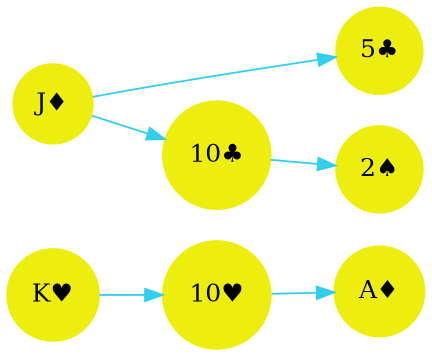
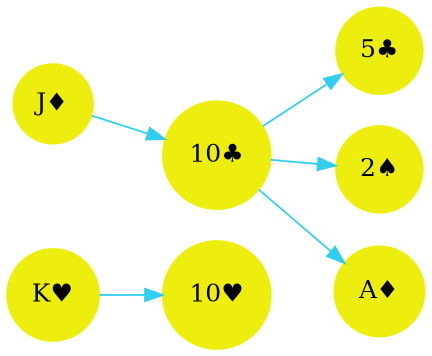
(205, 77) -> (295, 105)
(294, 293) -> (295, 220)
